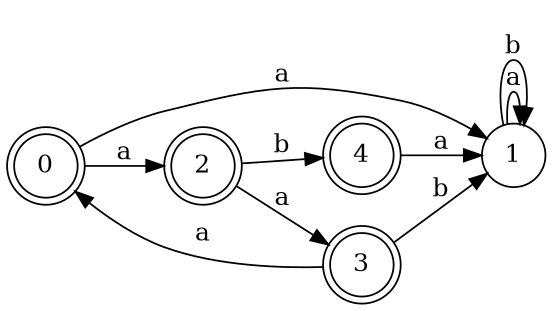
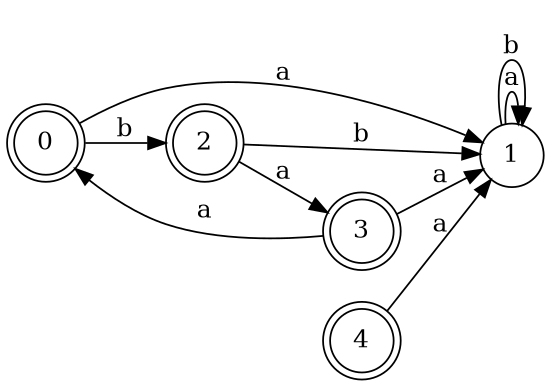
(124, 153) -> (125, 130)
(274, 161) -> (353, 149)
(441, 190) -> (440, 176)
